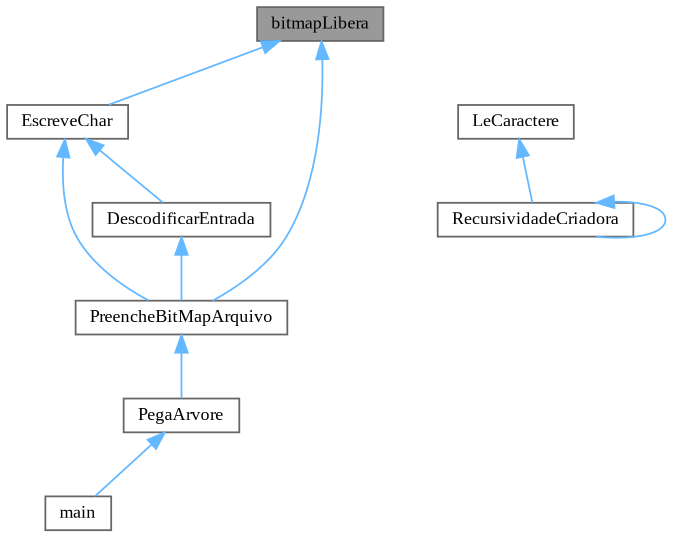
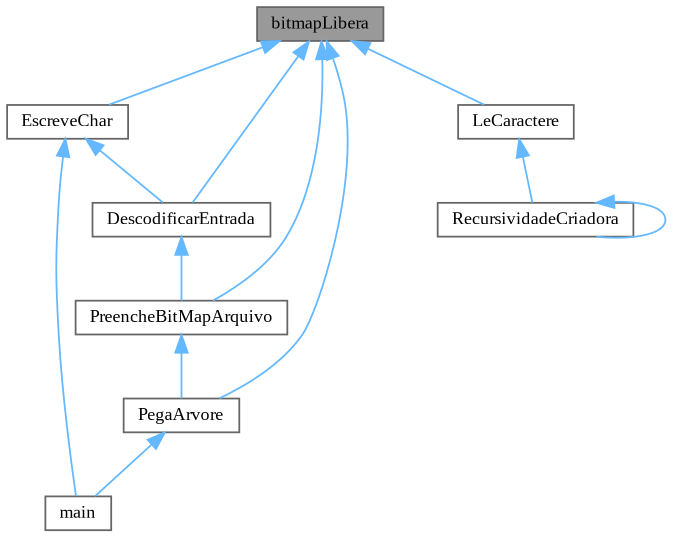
none -> (426, 77)
none -> (245, 129)
(81, 244) -> (58, 327)
none -> (332, 251)
